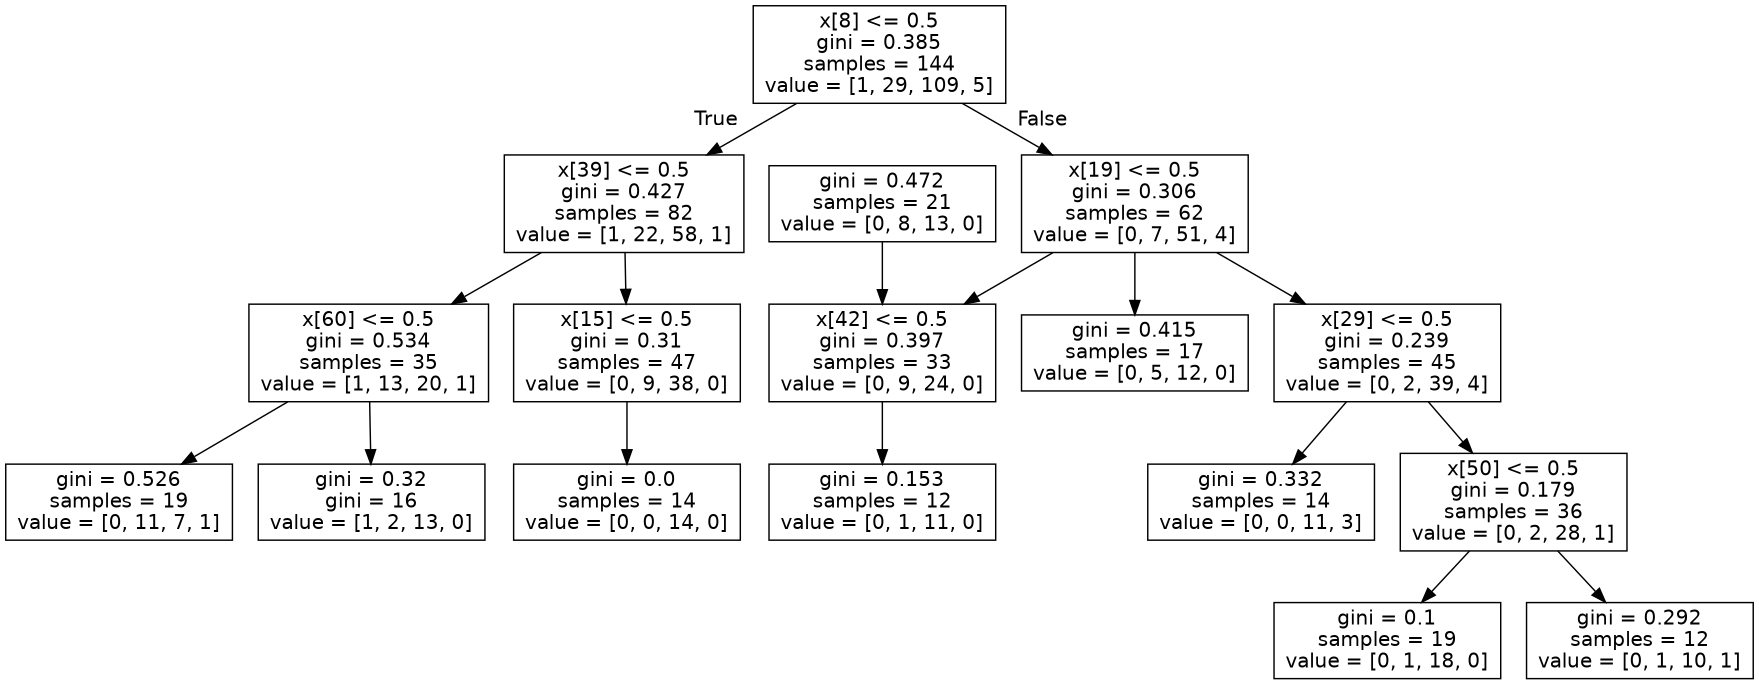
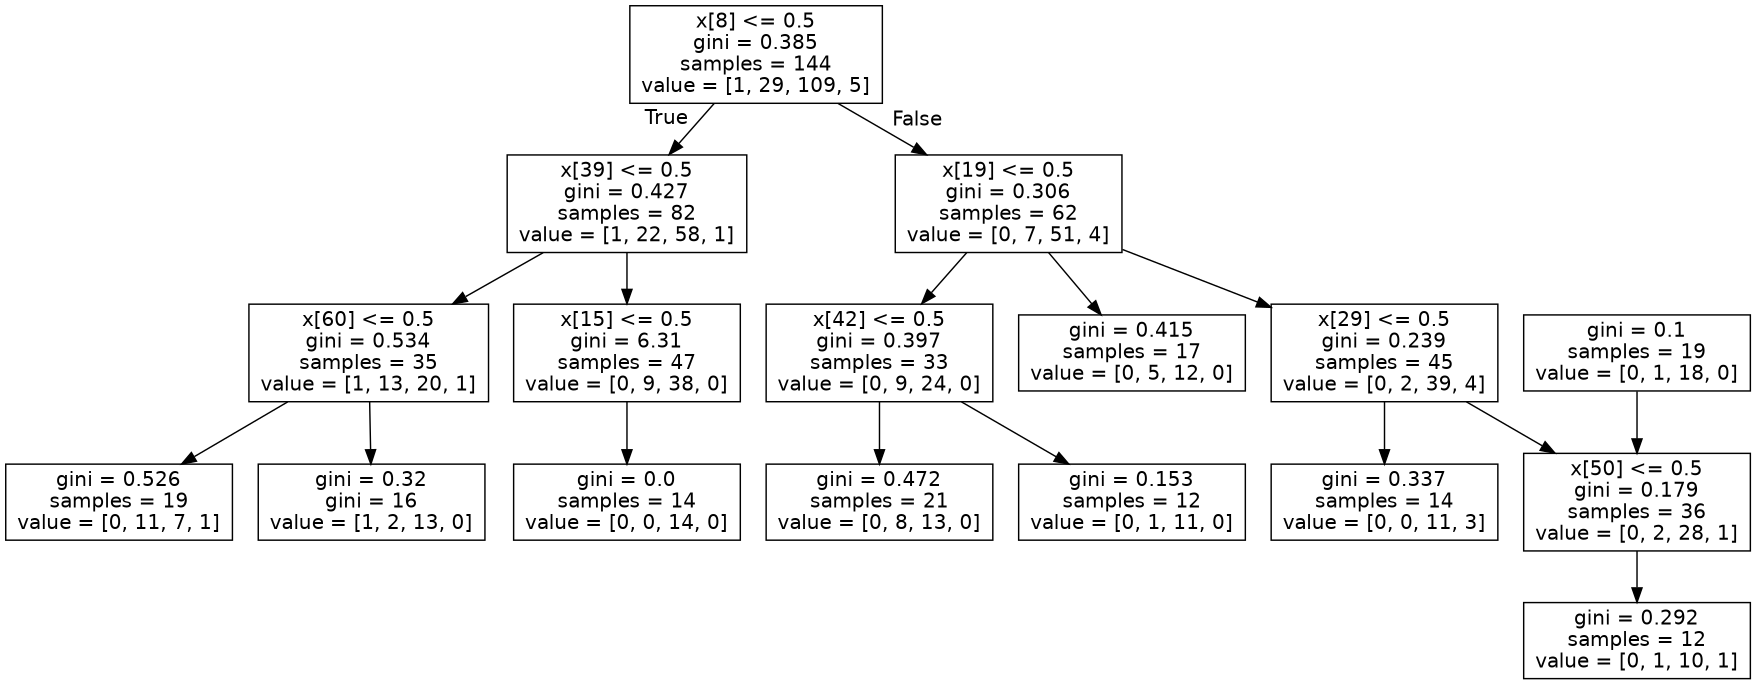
(882, 266) -> (879, 426)
(627, 353) -> (627, 353)
(1261, 502) -> (1385, 502)
(1451, 571) -> (1637, 415)
